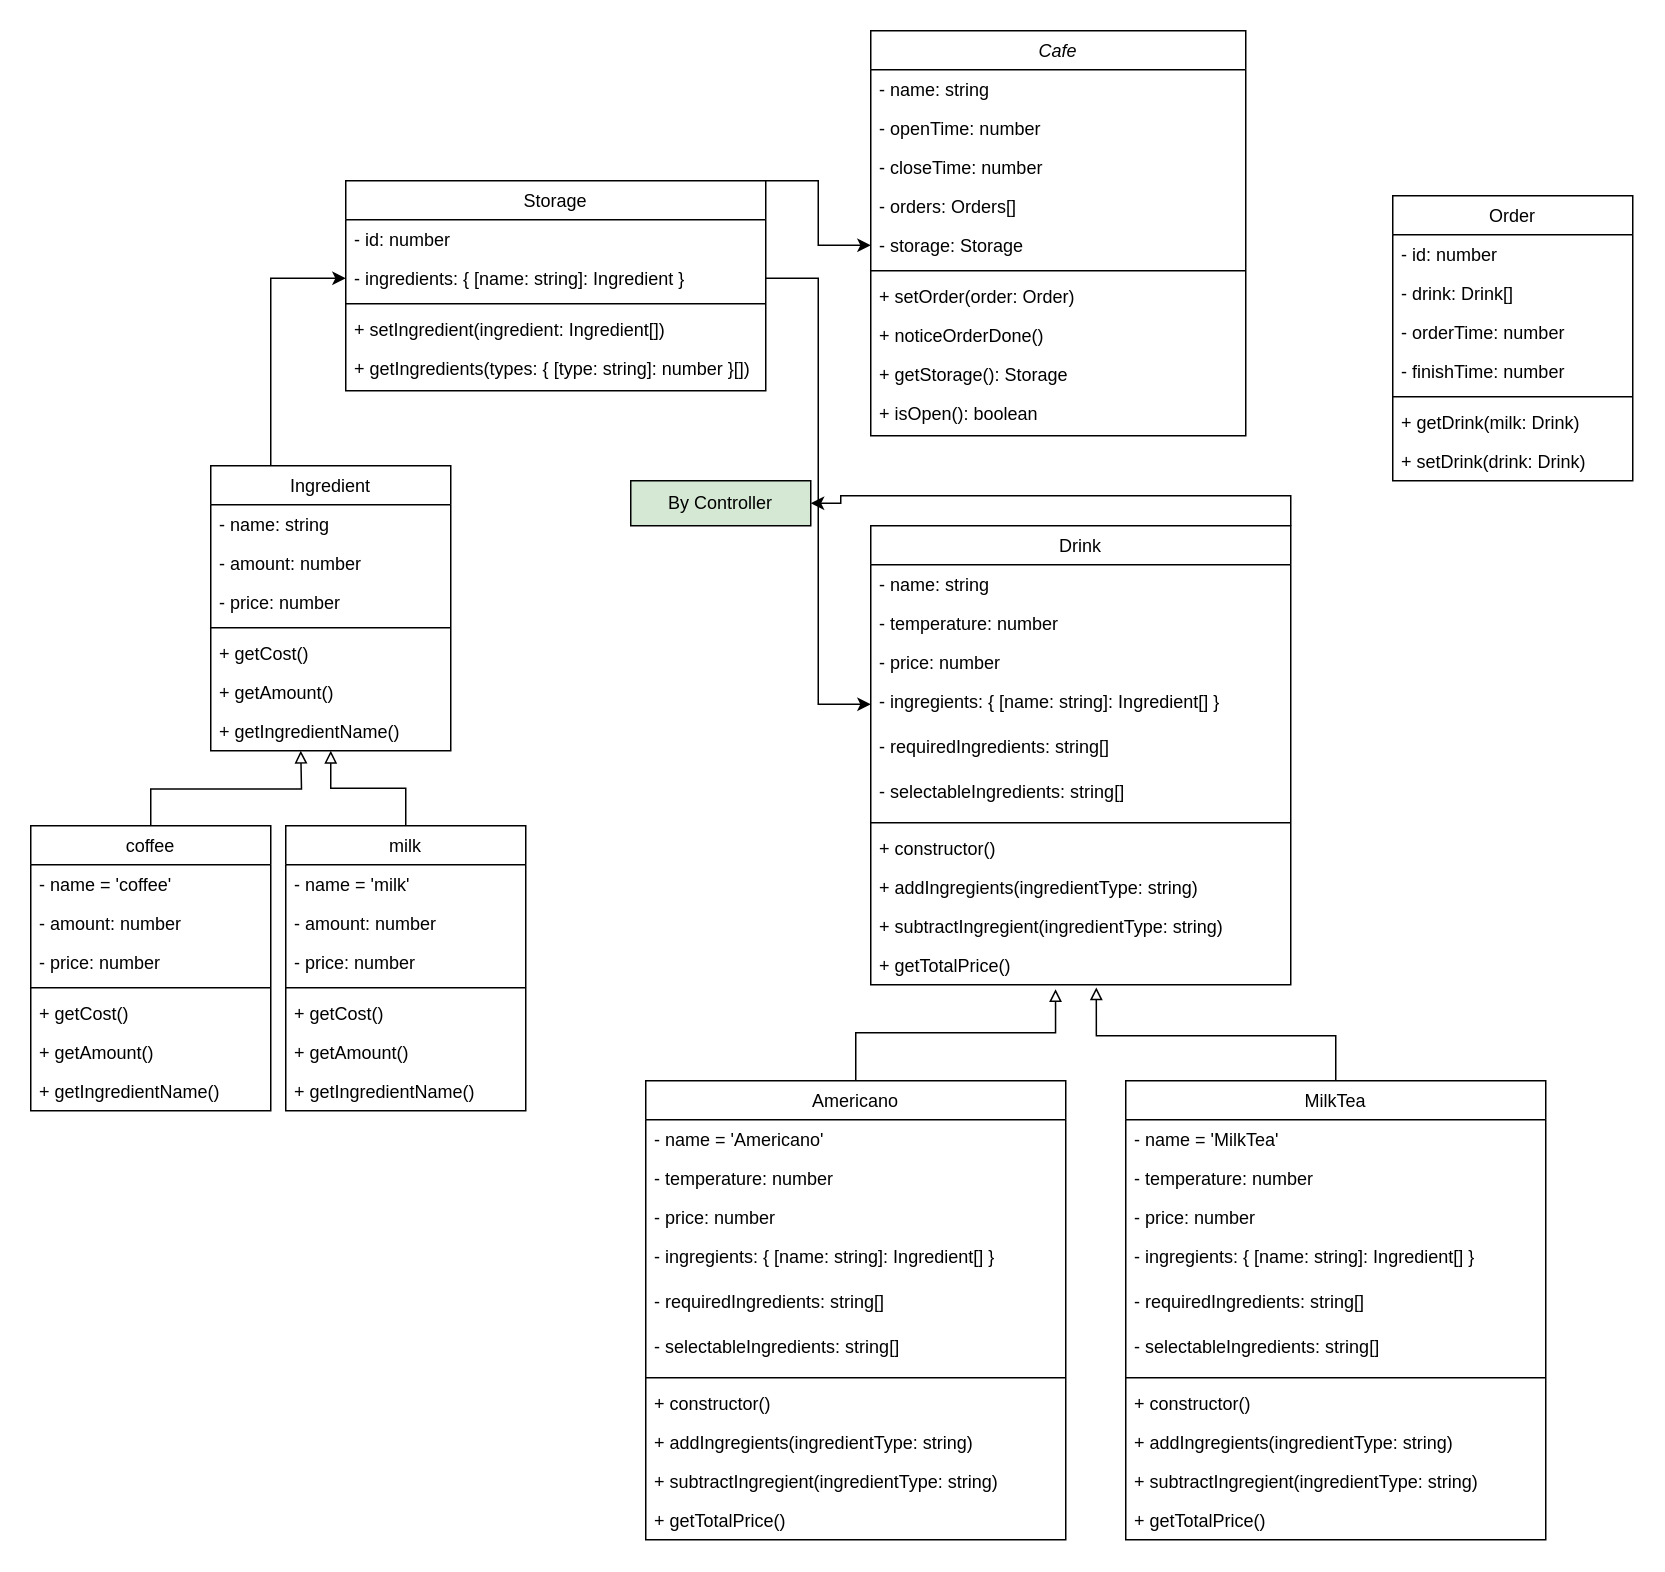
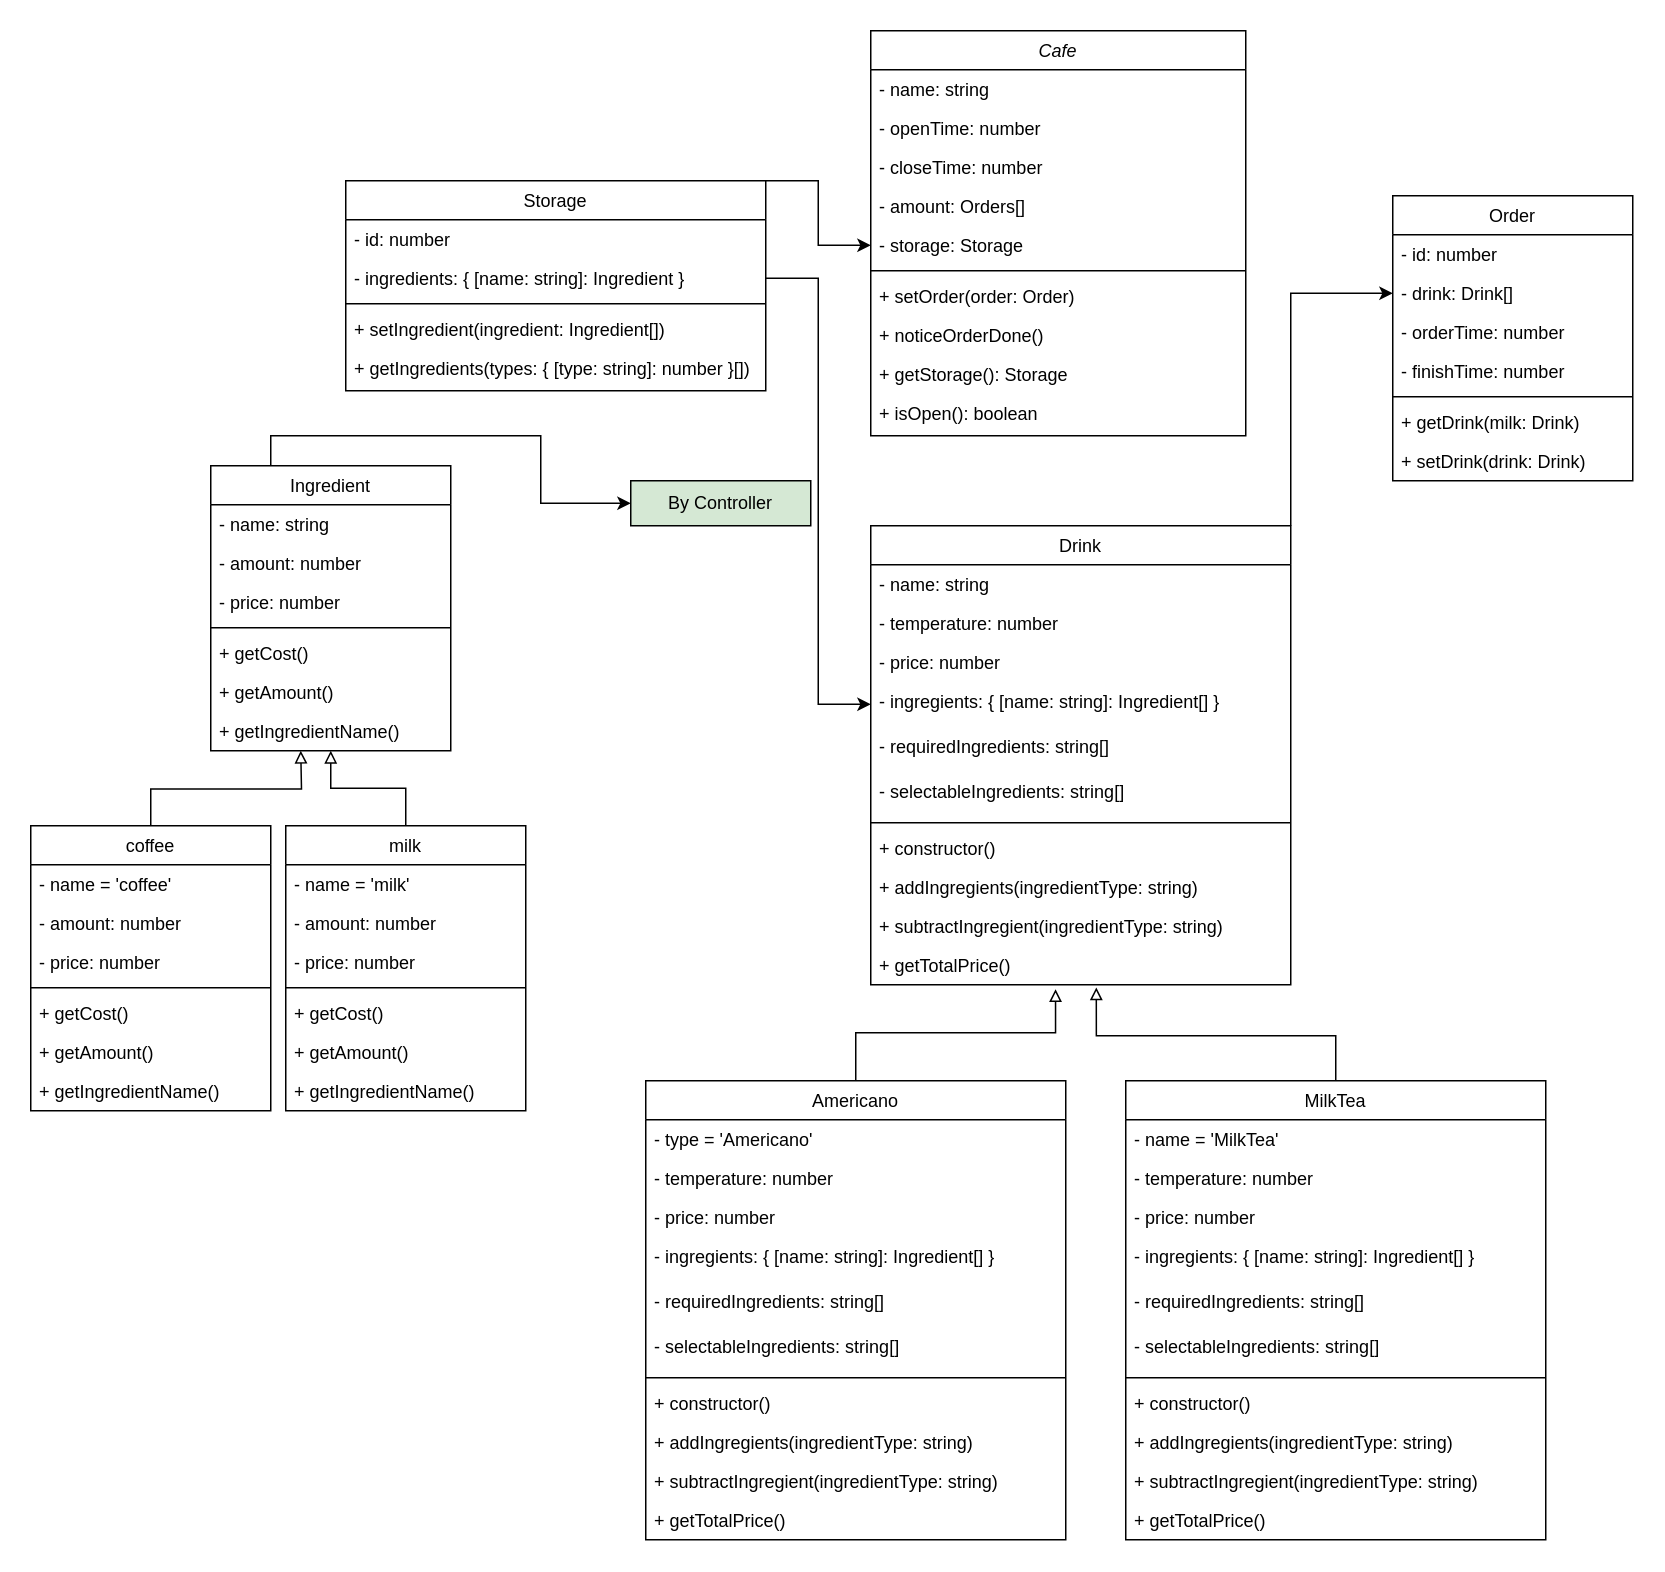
(963, 207) -> (963, 207)
(271, 325) -> (478, 436)
(1054, 496) -> (1291, 349)
(741, 1140) -> (741, 1140)
